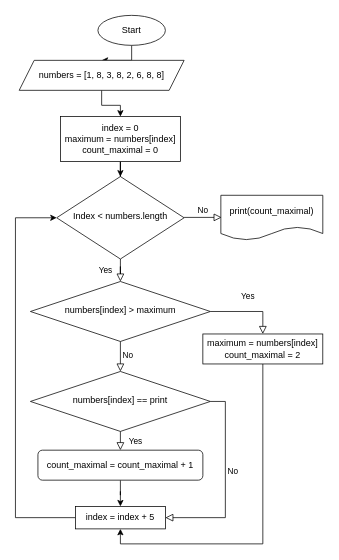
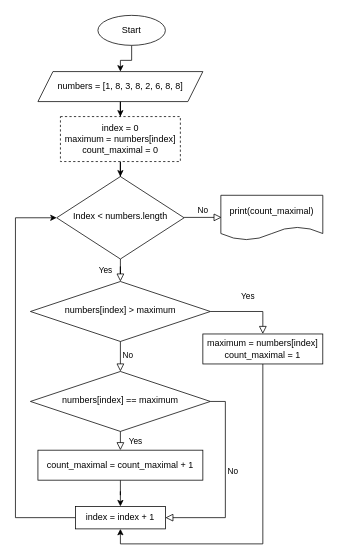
(102, 75) -> (120, 87)
(120, 139) -> (120, 139)
(263, 349) -> (263, 349)
(120, 400) -> (120, 400)
(120, 465) -> (120, 465)
(120, 518) -> (120, 518)
